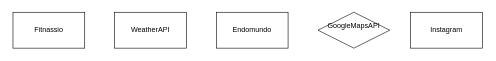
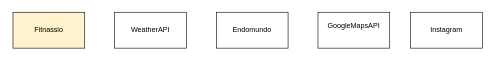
(48, 30) -> (48, 30)
(354, 30) -> (354, 30)
